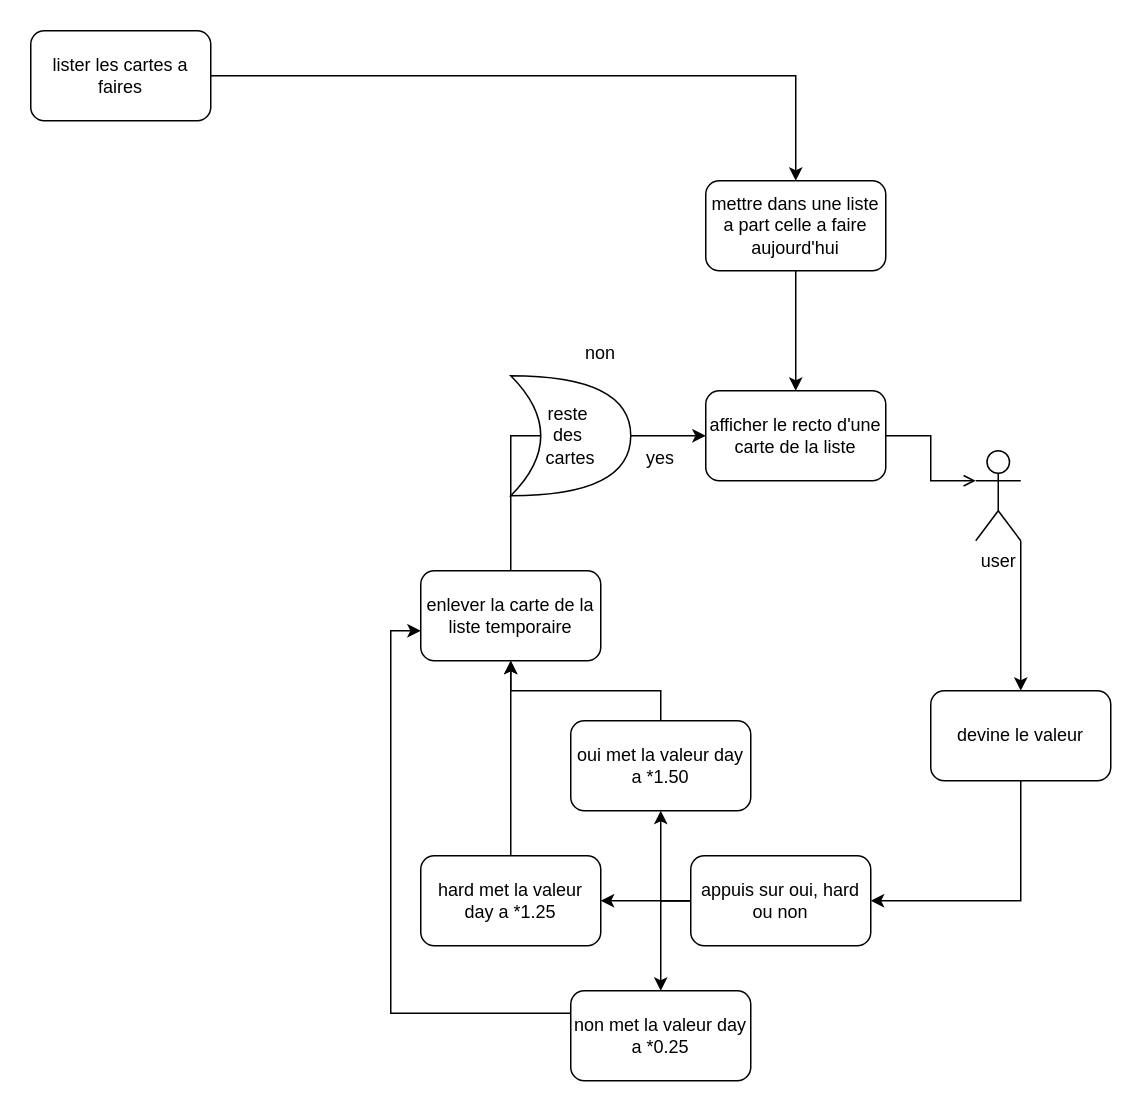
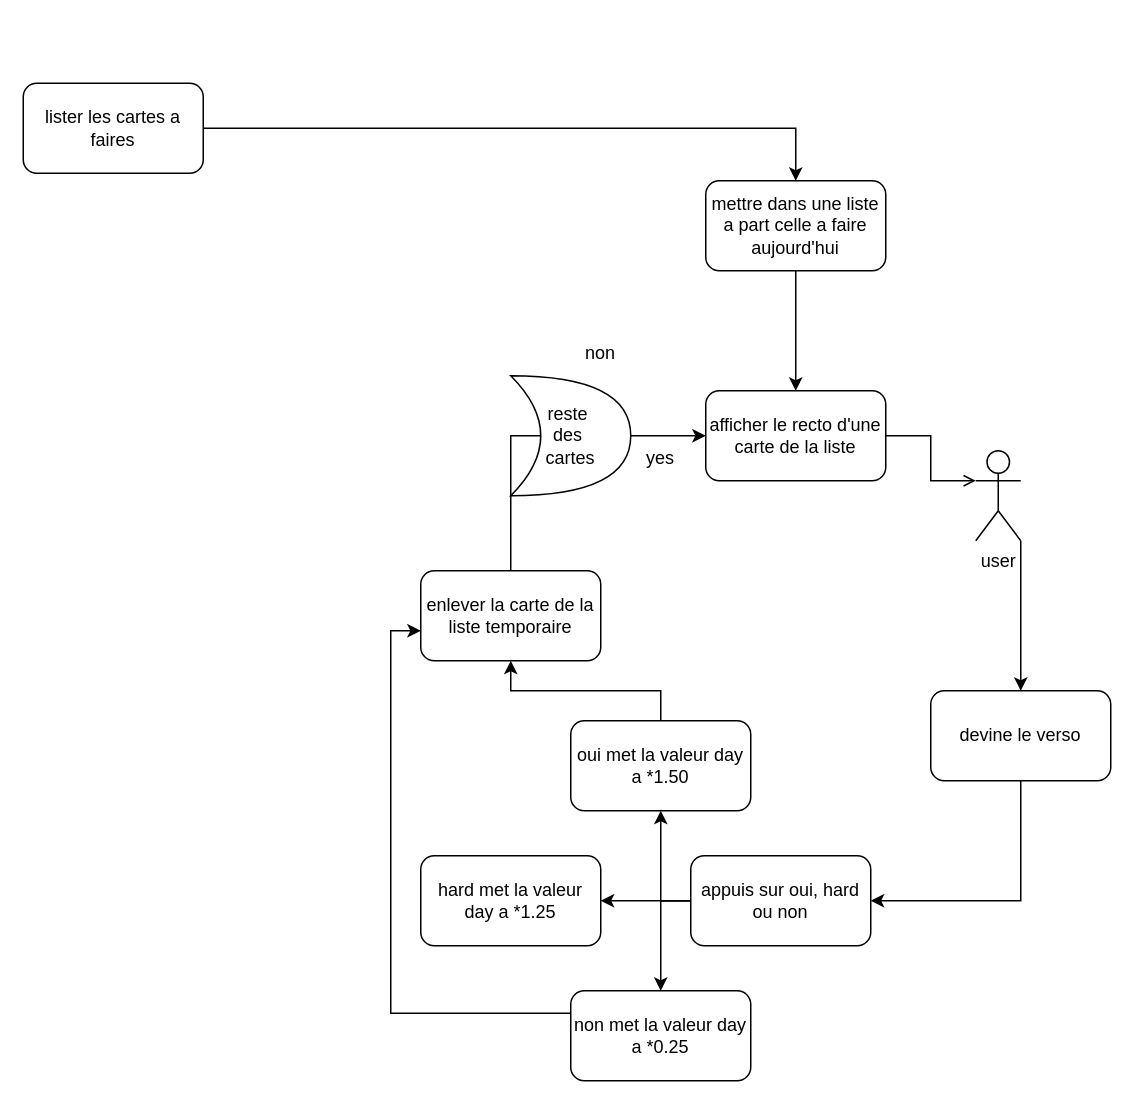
(121, 76) -> (113, 128)
(1021, 736) -> (1021, 736)
(511, 775) -> none
